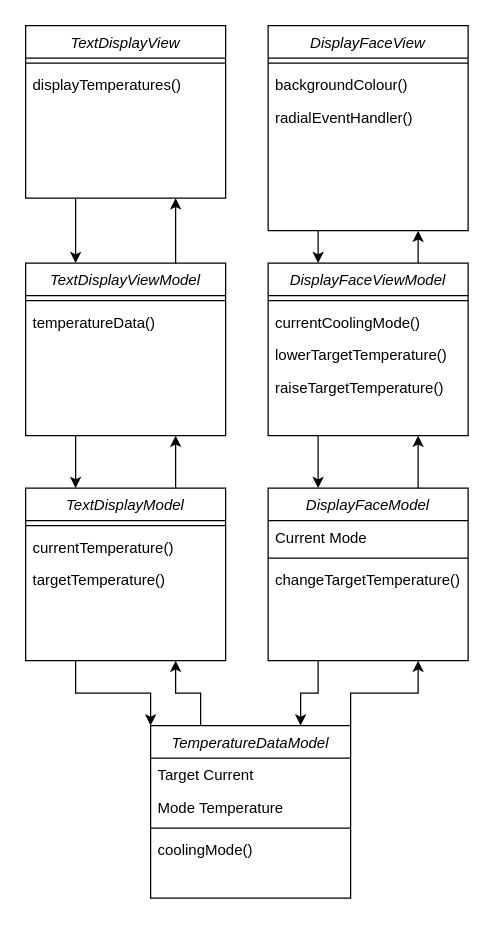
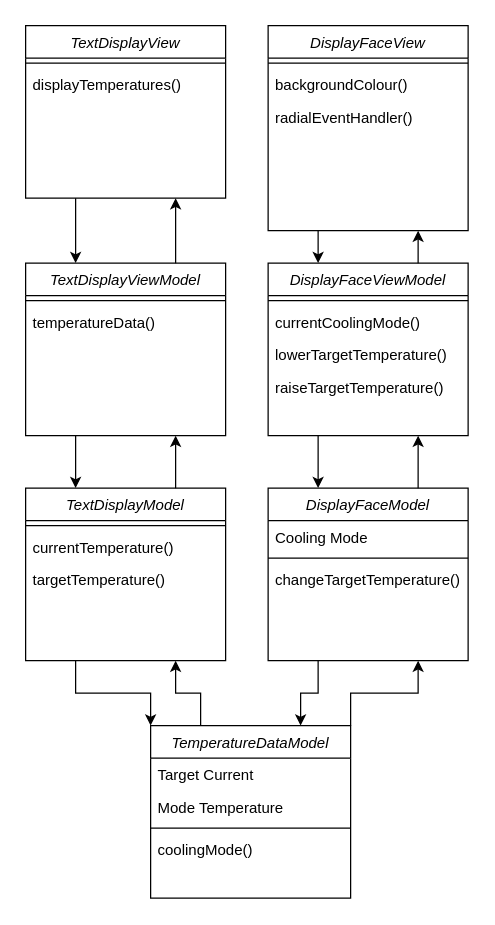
(323, 538) -> (320, 538)
